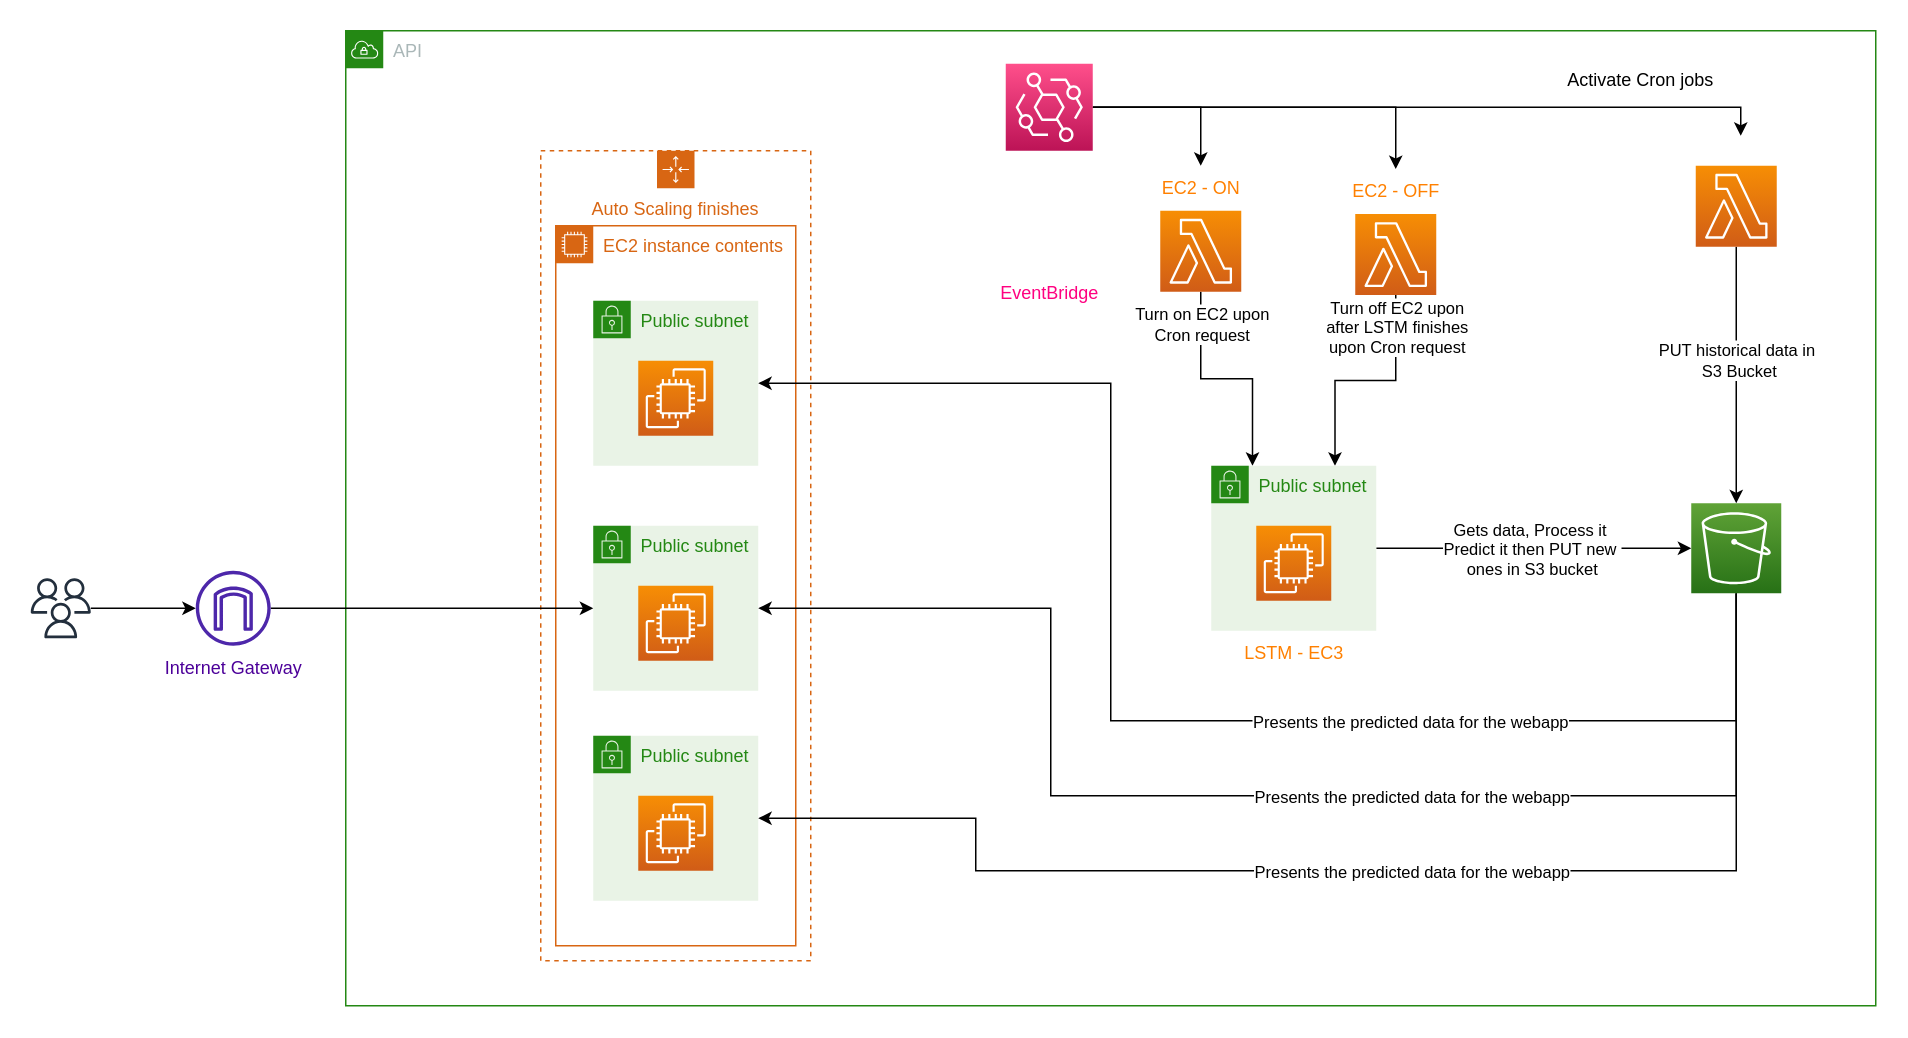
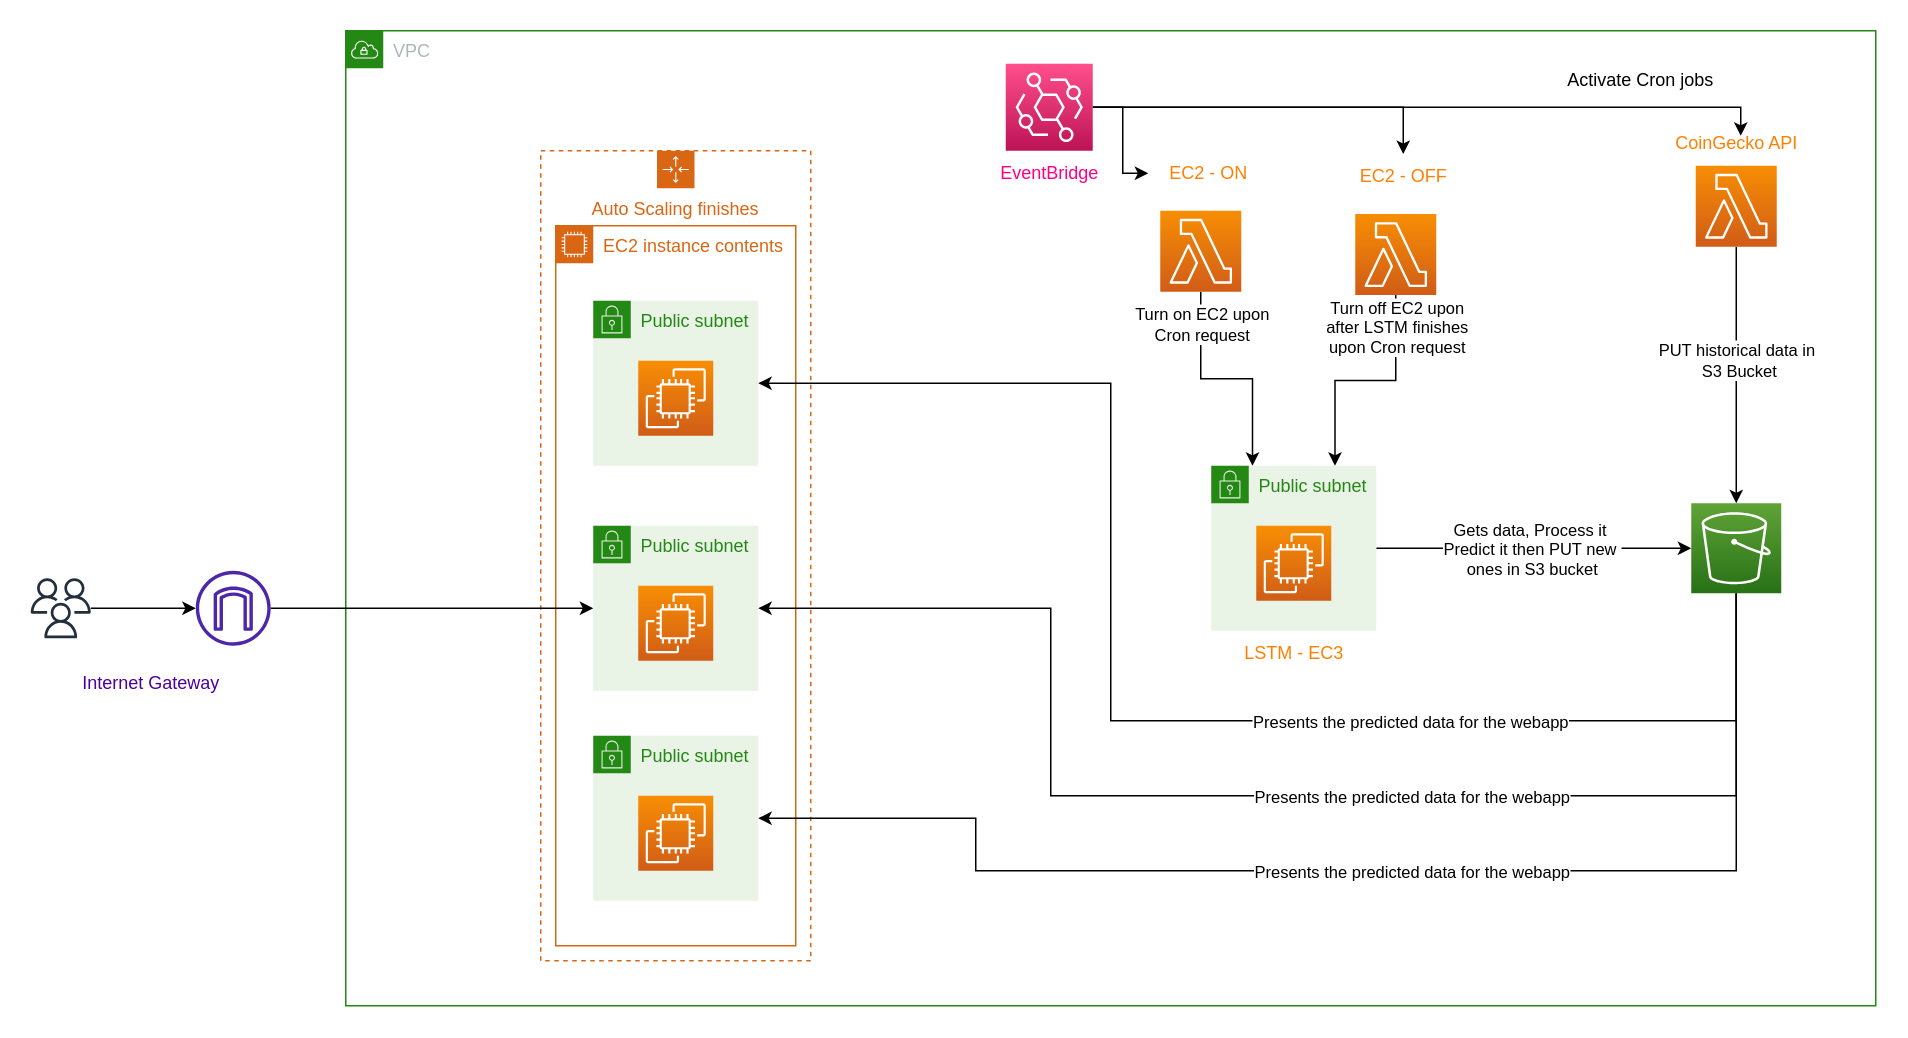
(409, 52) -> (409, 52)
none -> (1736, 143)
(1201, 188) -> (1208, 173)
(1396, 192) -> (1403, 177)
(1049, 293) -> (1049, 173)
(233, 668) -> (151, 683)
